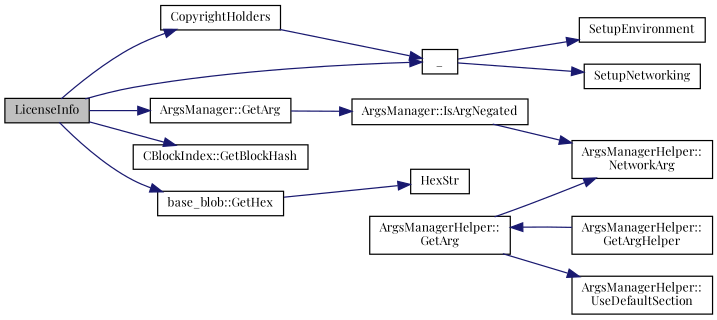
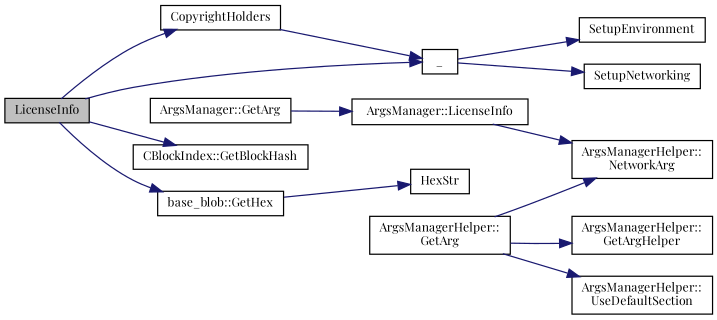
(113, 111) -> none
(440, 112) -> (440, 112)
(547, 227) -> (535, 244)
